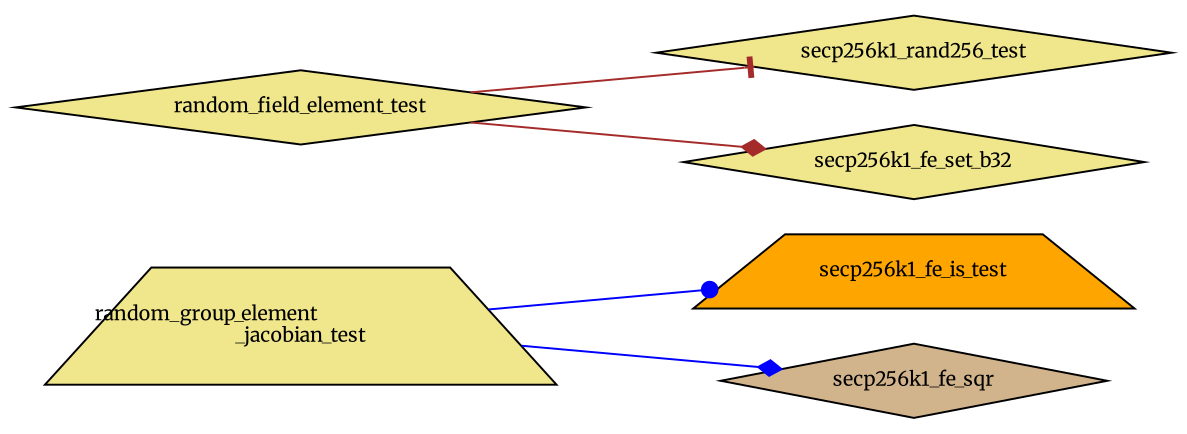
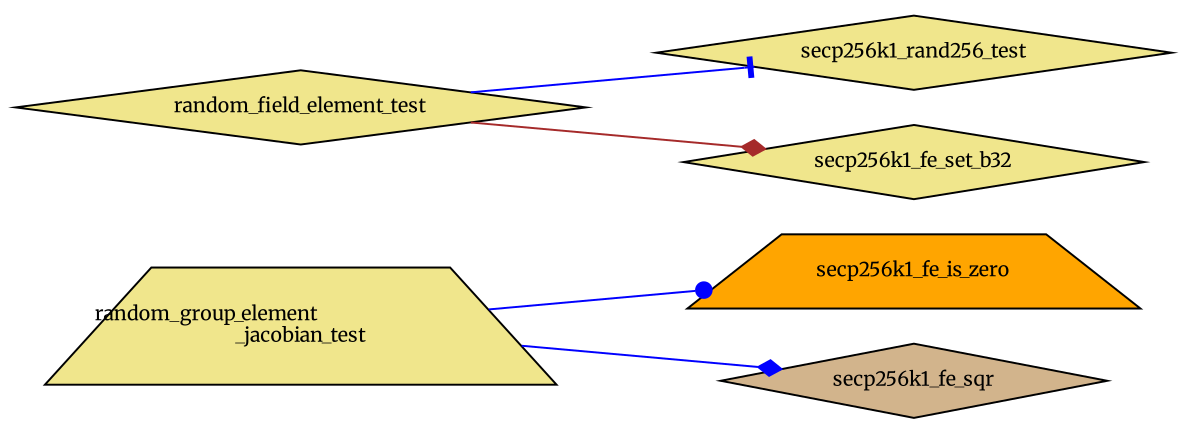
(608, 80) -> (608, 80)
(914, 271) -> (914, 271)
